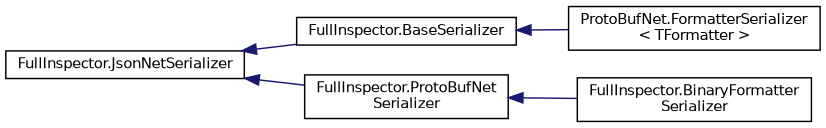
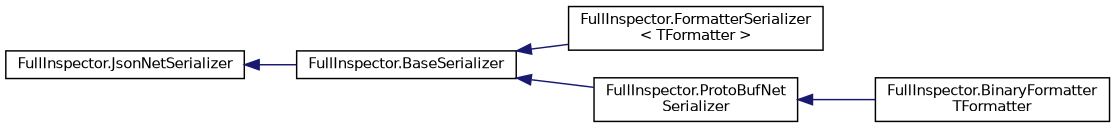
(694, 28) -> (696, 28)
(282, 83) -> (563, 84)
(694, 100) -> (992, 100)
